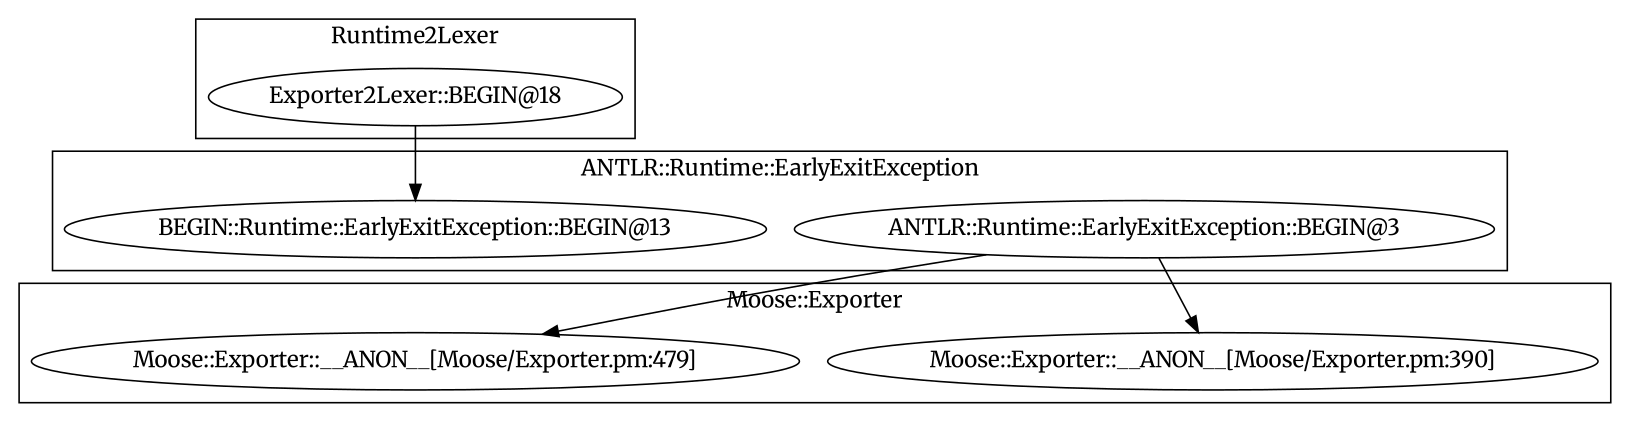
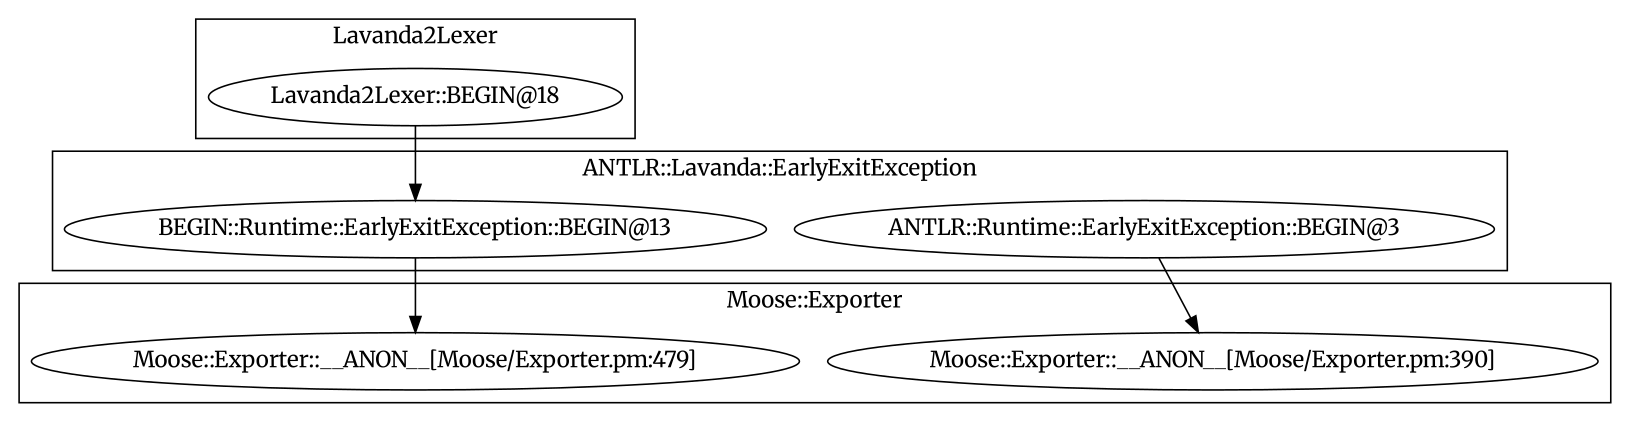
(415, 37) -> (415, 37)
(415, 97) -> (415, 97)
(780, 170) -> (780, 170)
(751, 295) -> (415, 293)
